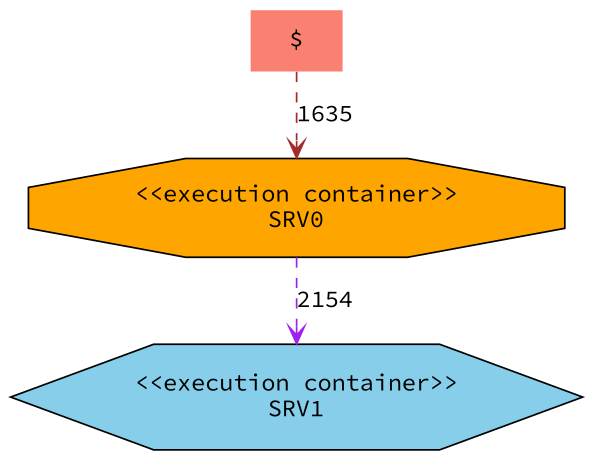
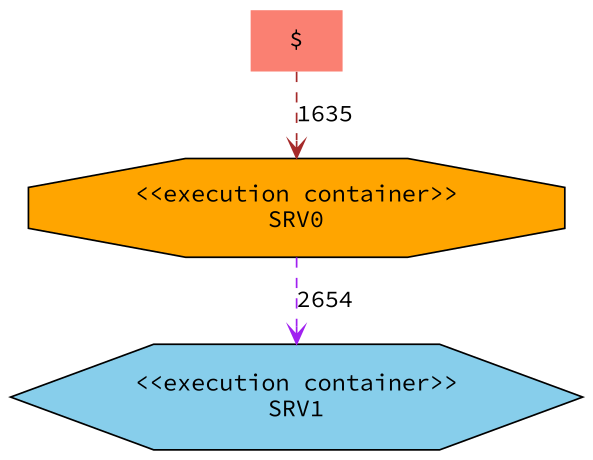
(326, 301) -> (326, 301)
